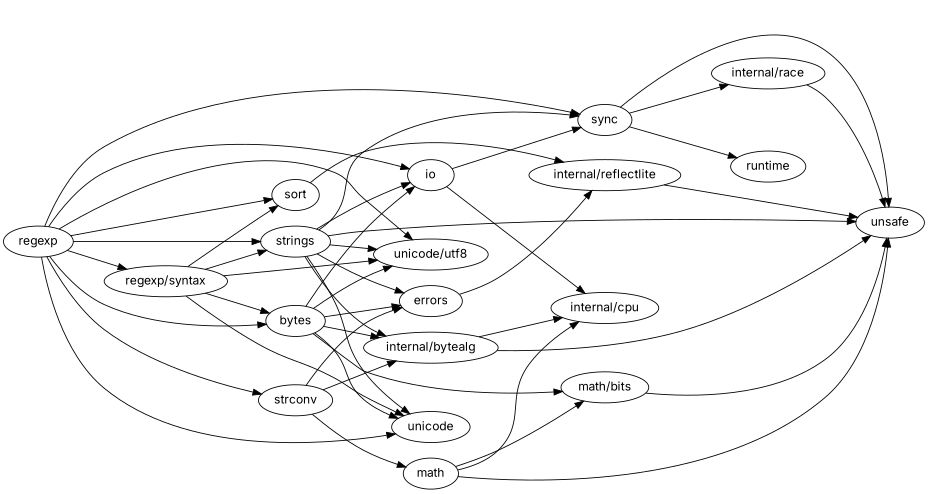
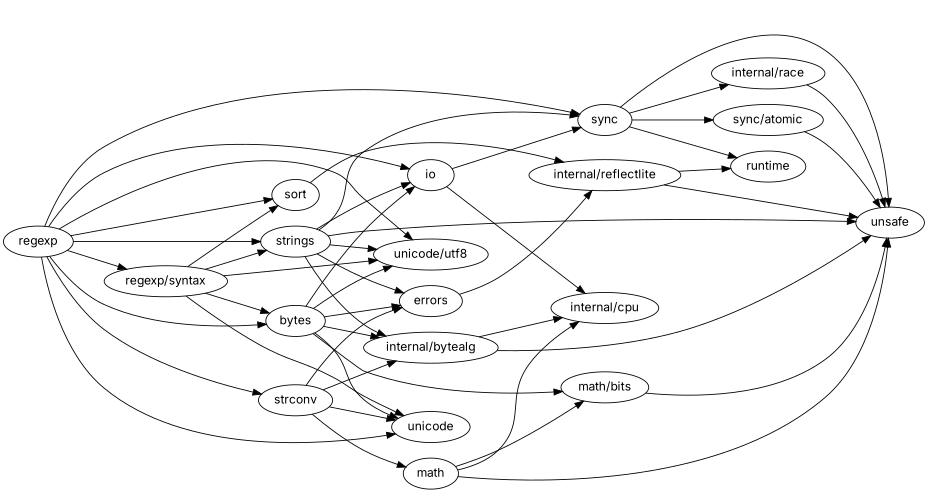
none -> (768, 120)
none -> (700, 170)
(350, 347) -> (358, 413)
